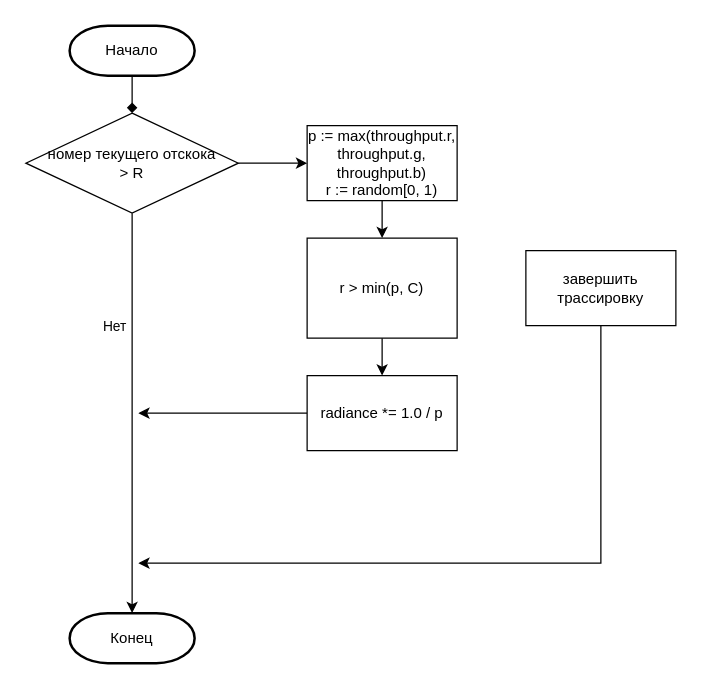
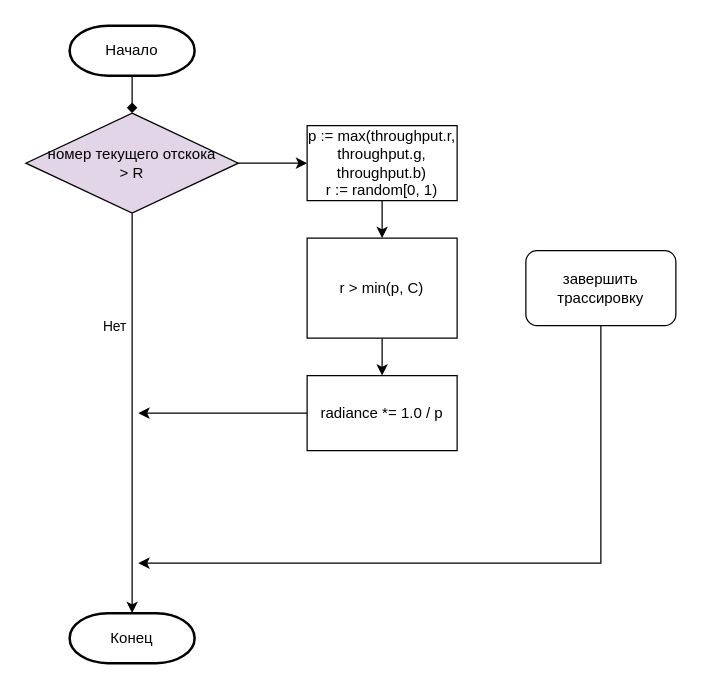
(132, 163) -> (132, 163)
(601, 288) -> (601, 288)
